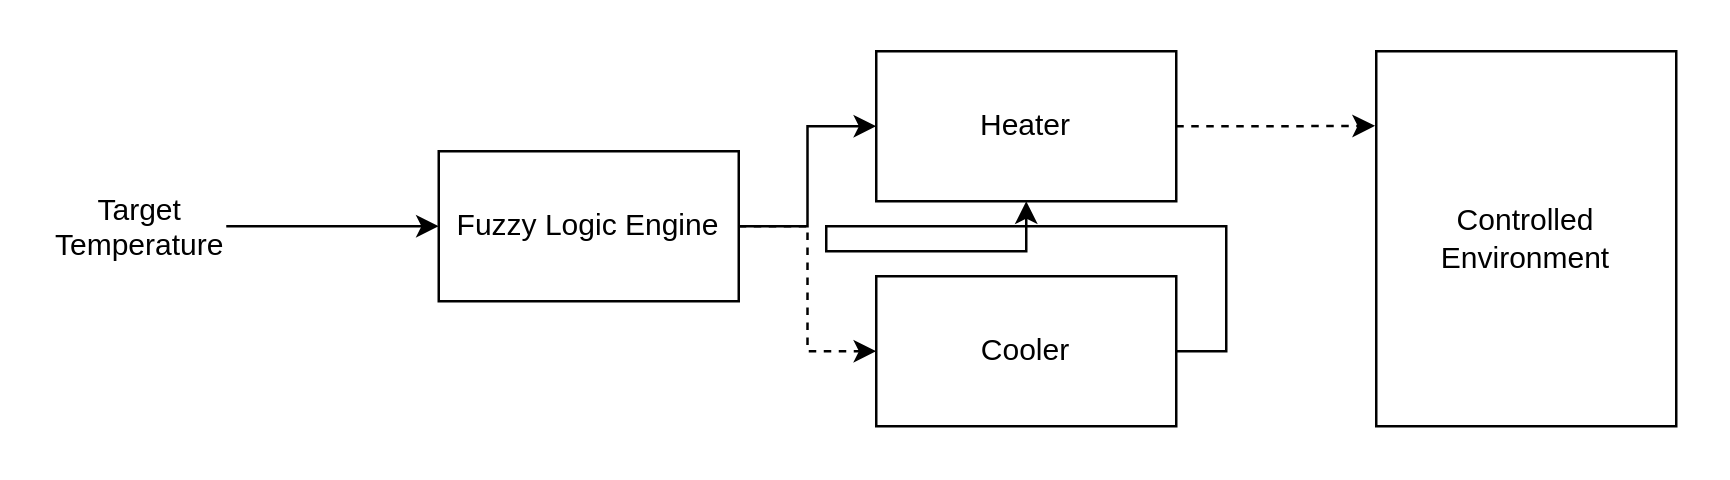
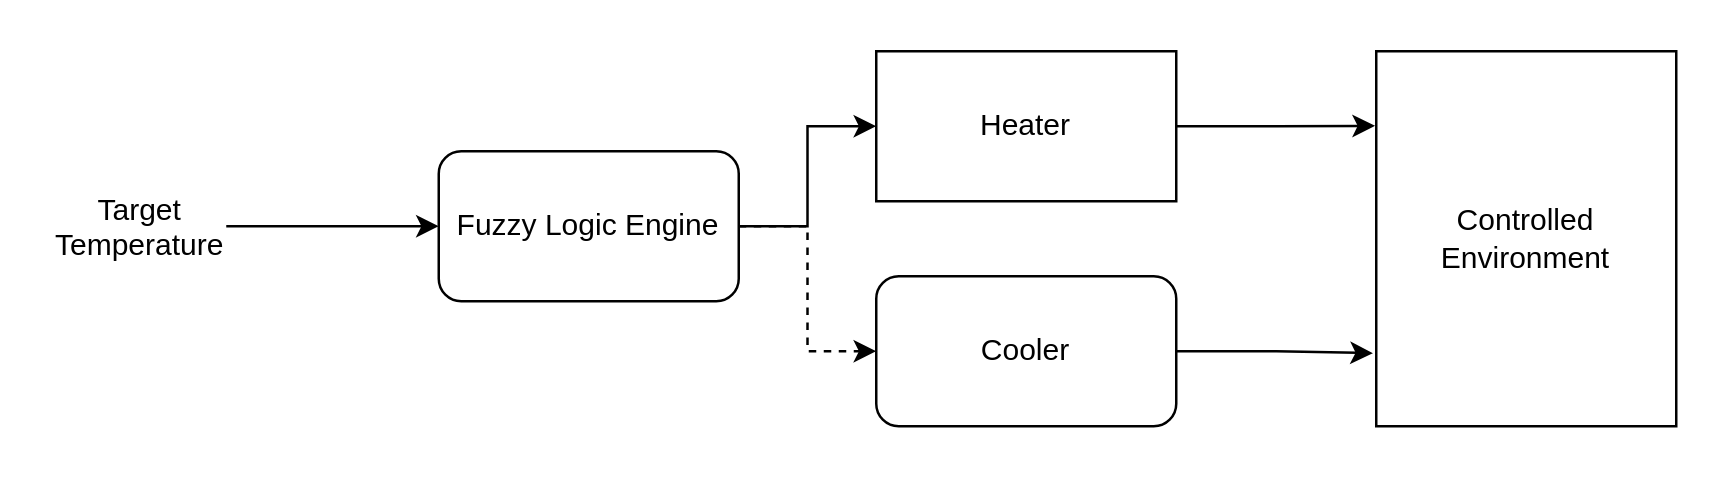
(1267, 126) -> (1267, 126)
(589, 226) -> (589, 226)
(961, 226) -> (1289, 352)
(1026, 351) -> (1026, 351)
